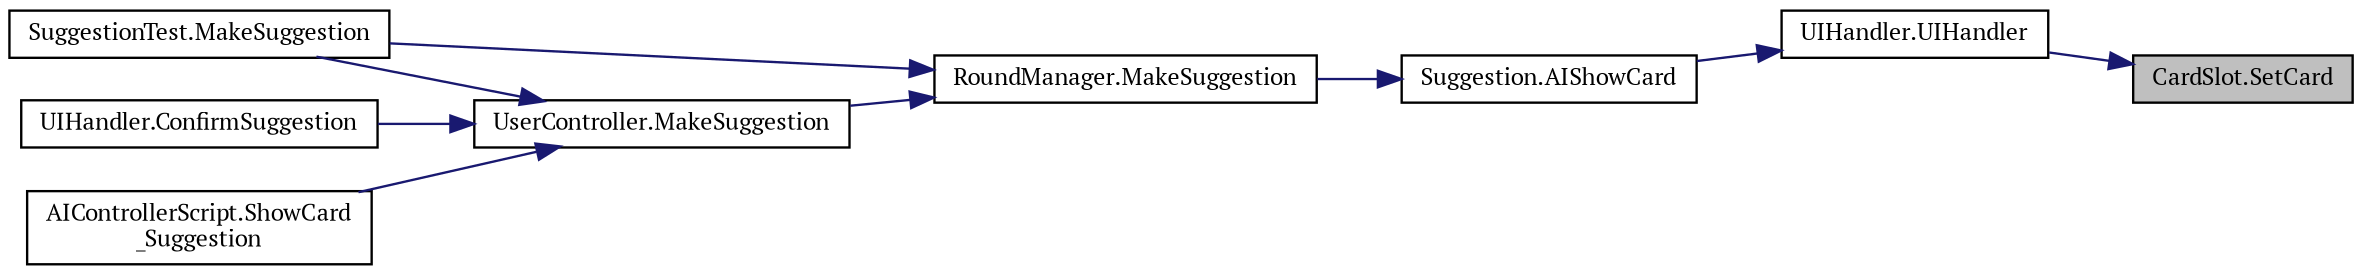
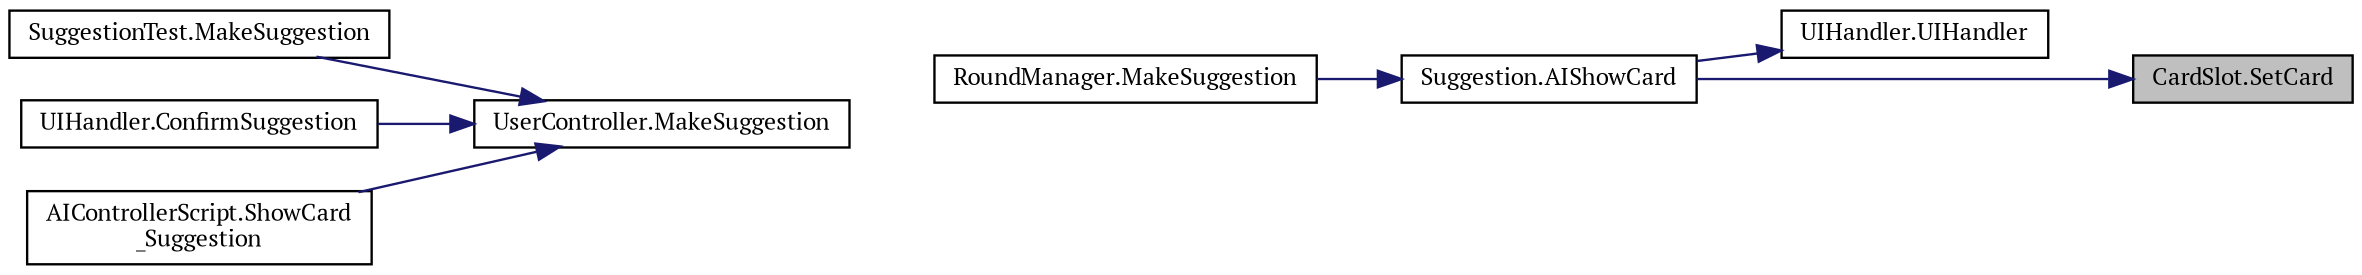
(650, 56) -> none
(2079, 57) -> (1903, 79)
(880, 103) -> none
